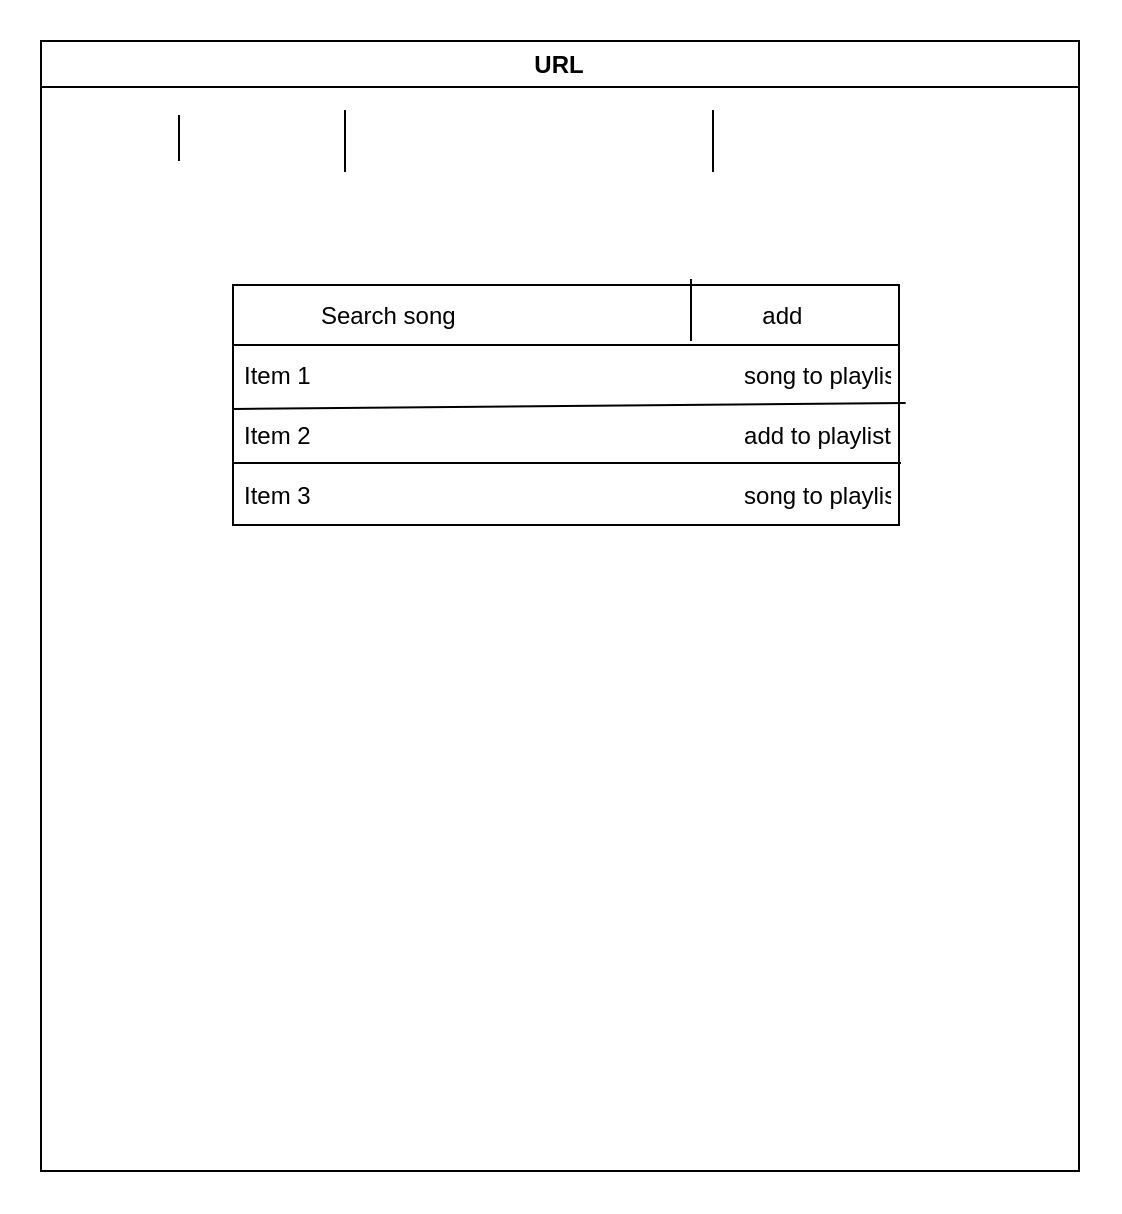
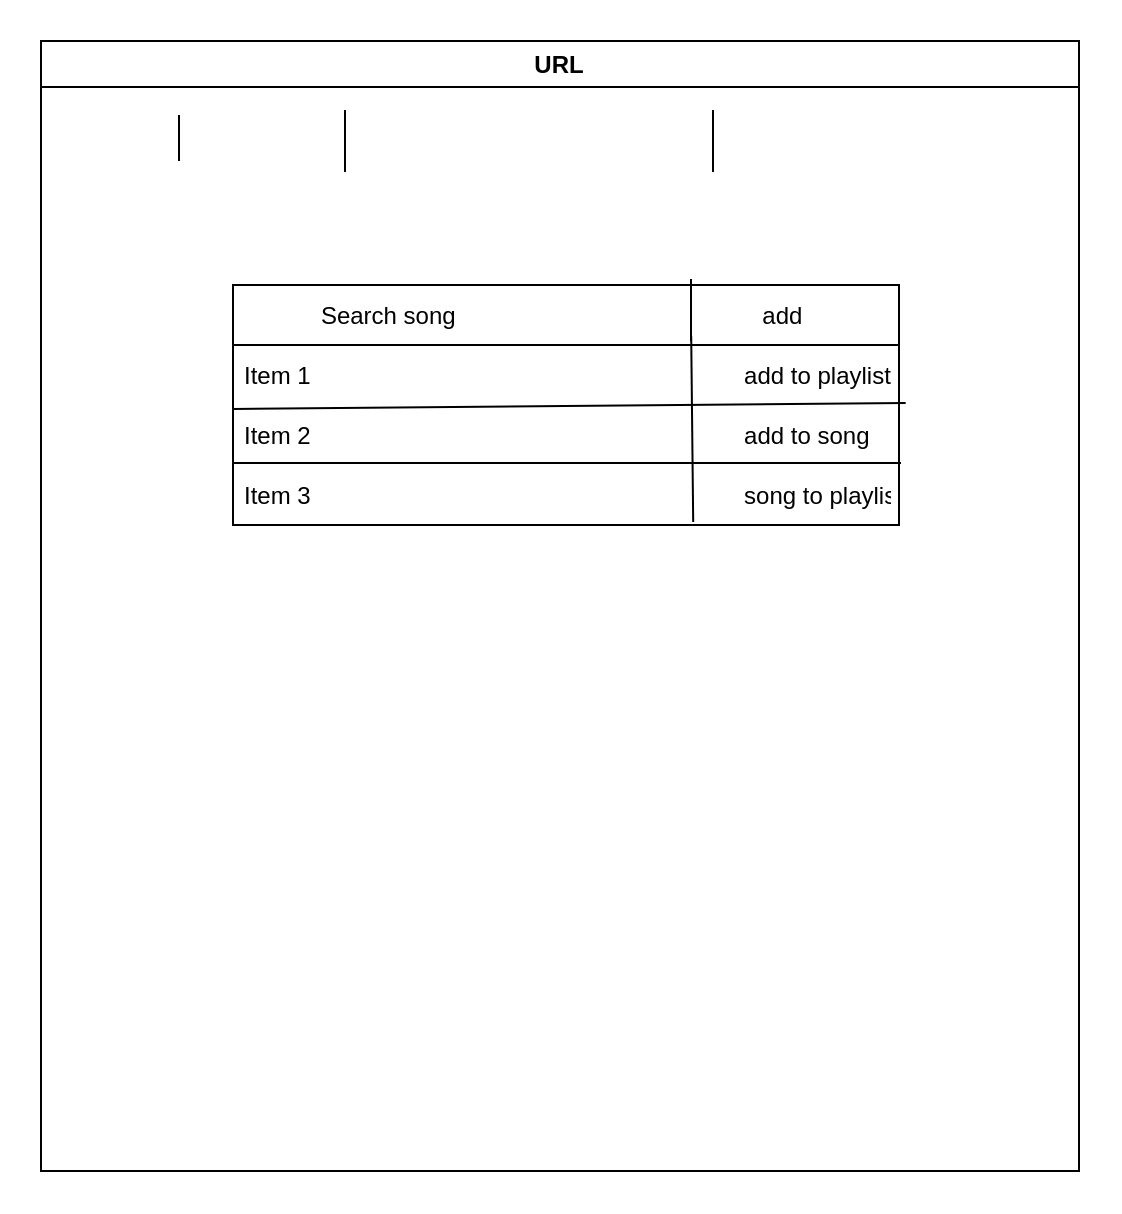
(810, 376) -> (803, 376)
none -> (692, 433)
(803, 436) -> (786, 436)
